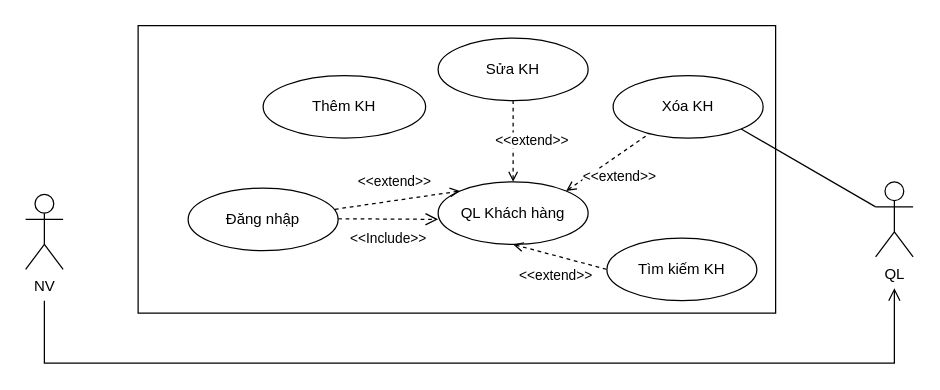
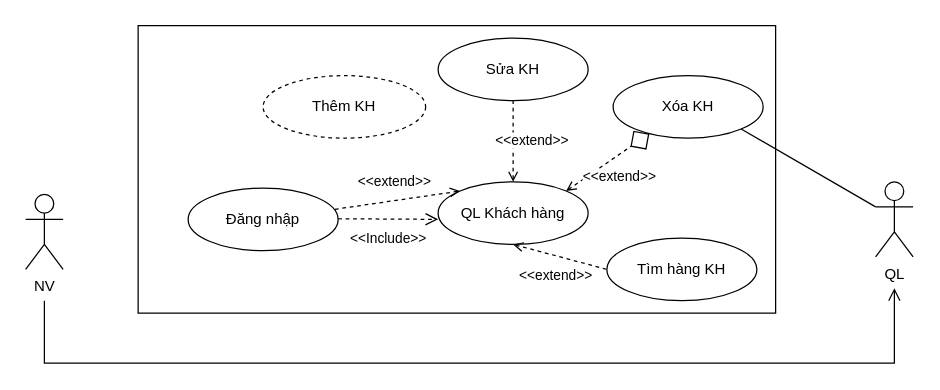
(344, 107) -> (344, 107)
(639, 140) -> (630, 147)
(682, 269) -> (682, 269)
